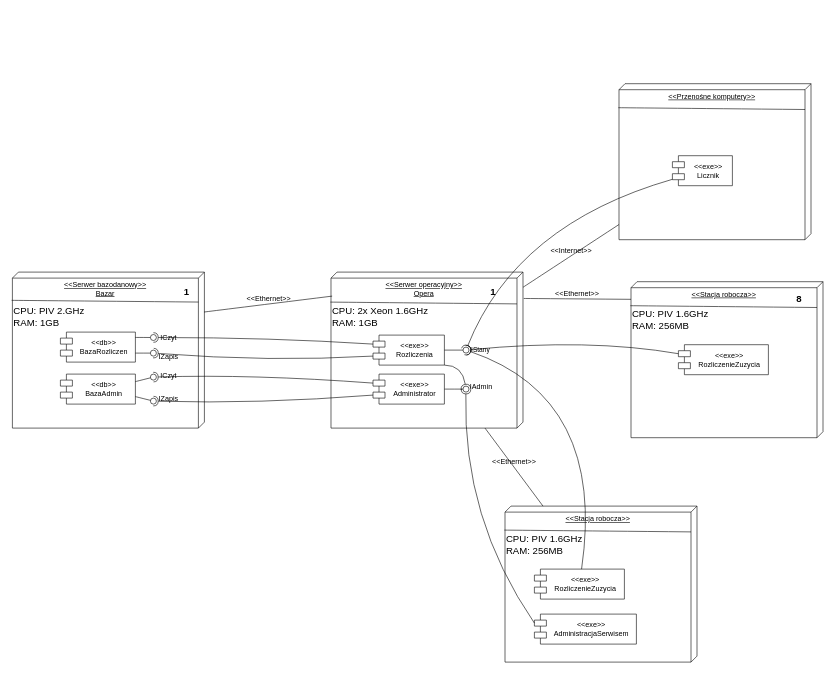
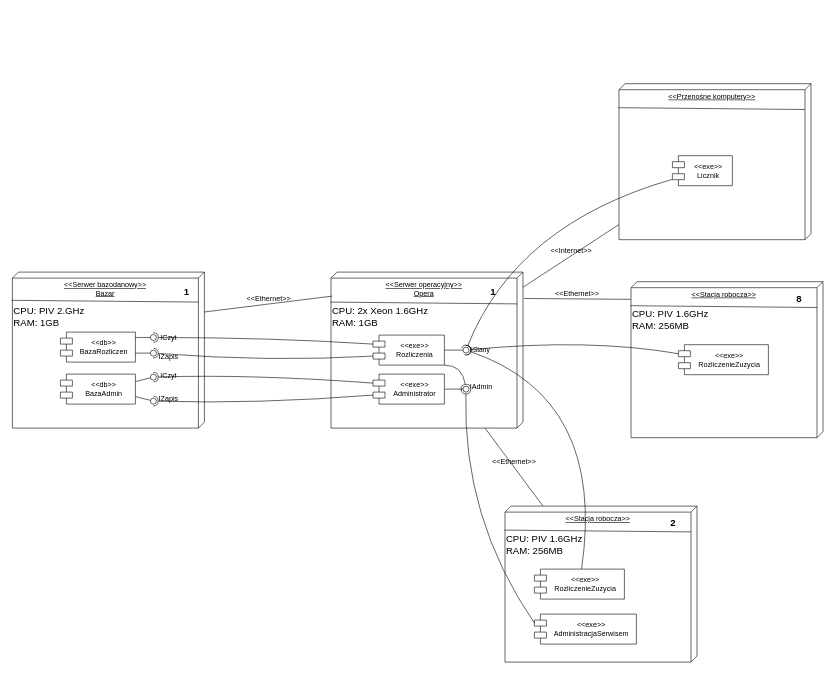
none -> (673, 523)
